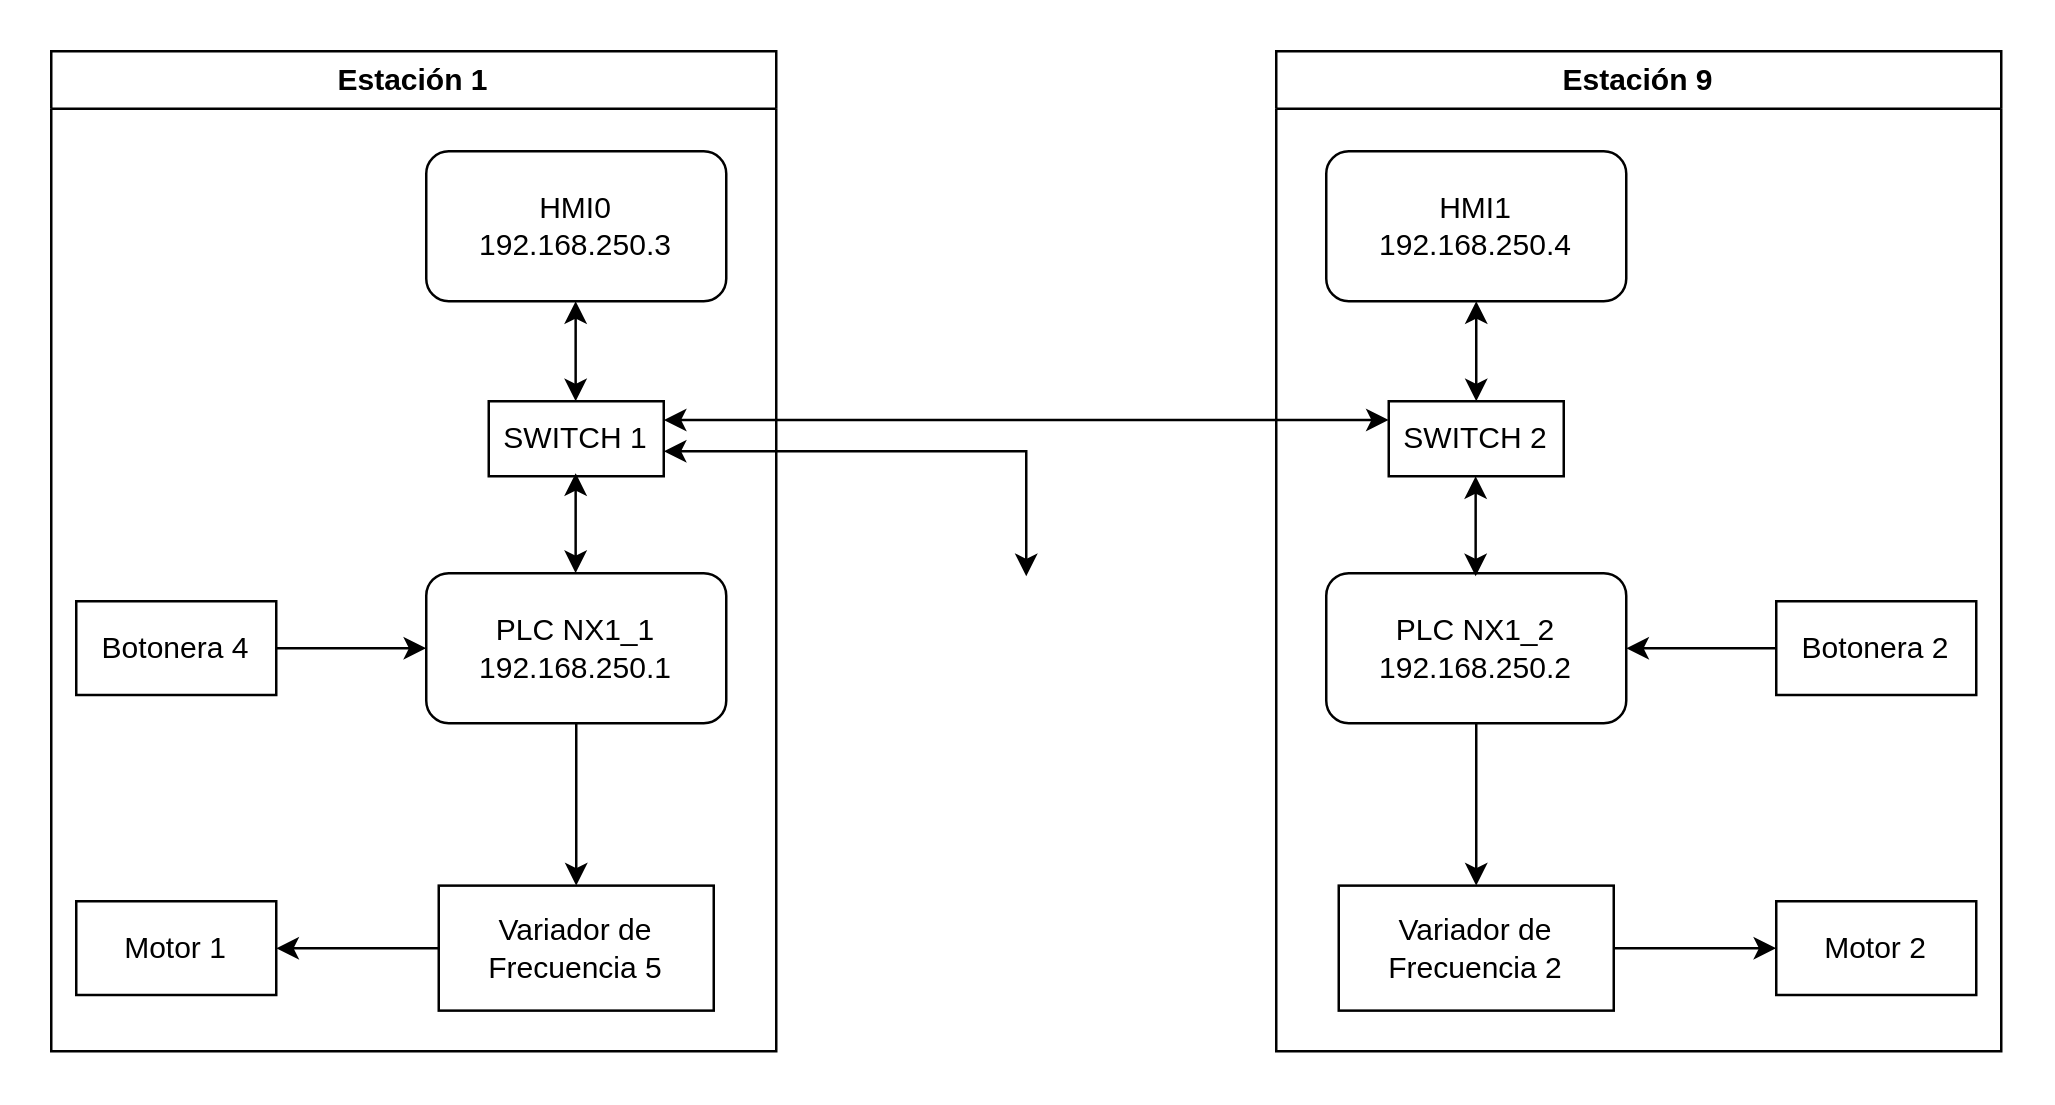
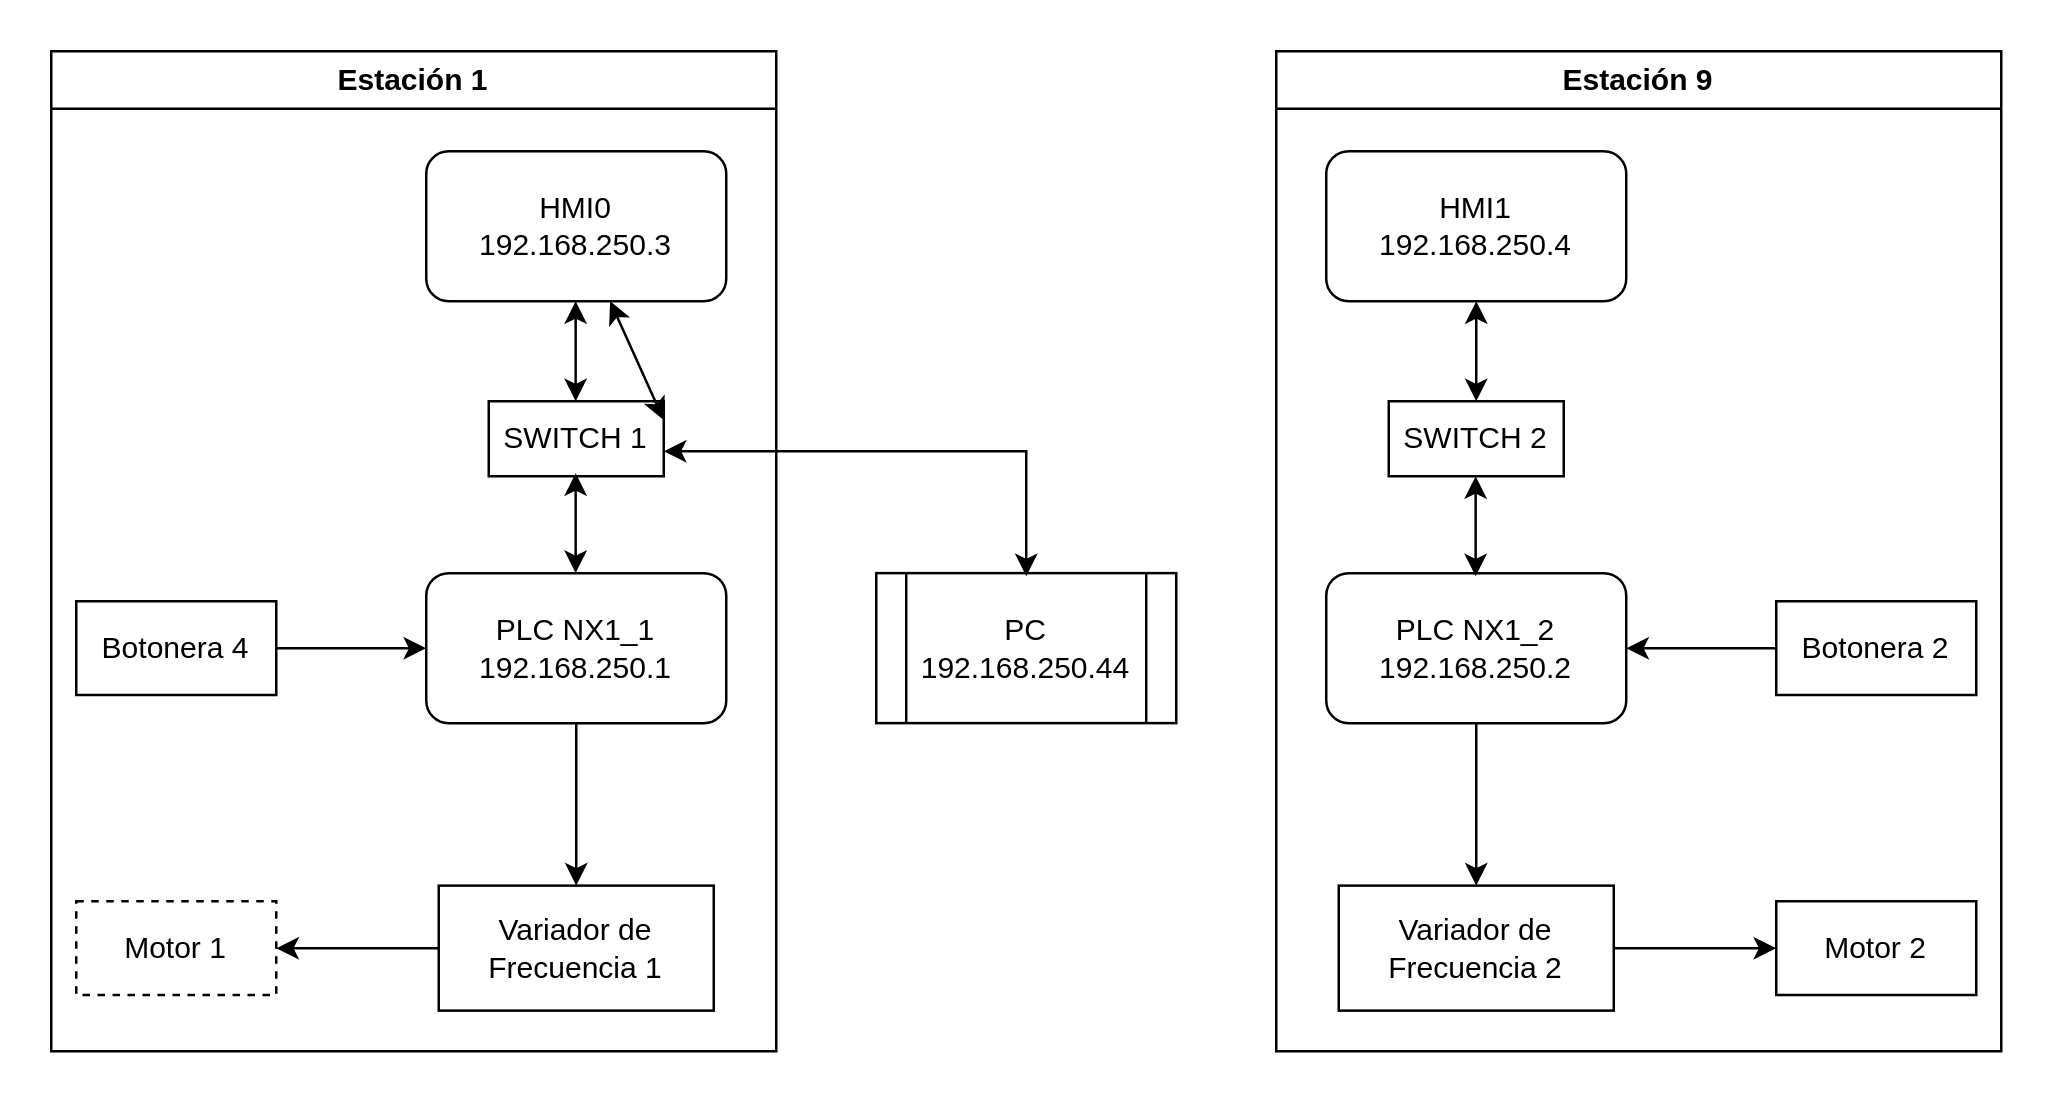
(1026, 420) -> (637, 361)
none -> (1026, 648)
(176, 948) -> (176, 948)
(576, 949) -> (576, 949)
